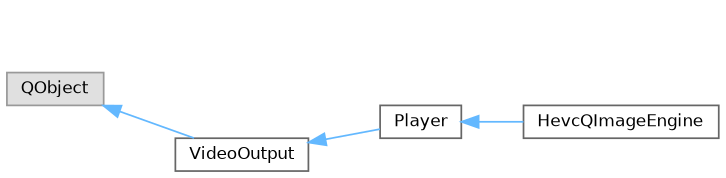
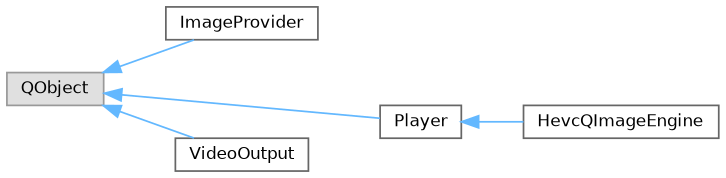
none -> (242, 23)
(353, 134) -> (251, 107)
